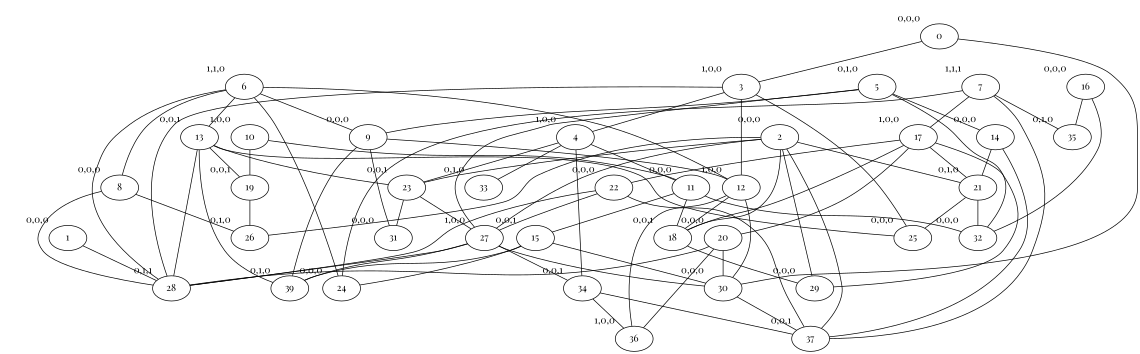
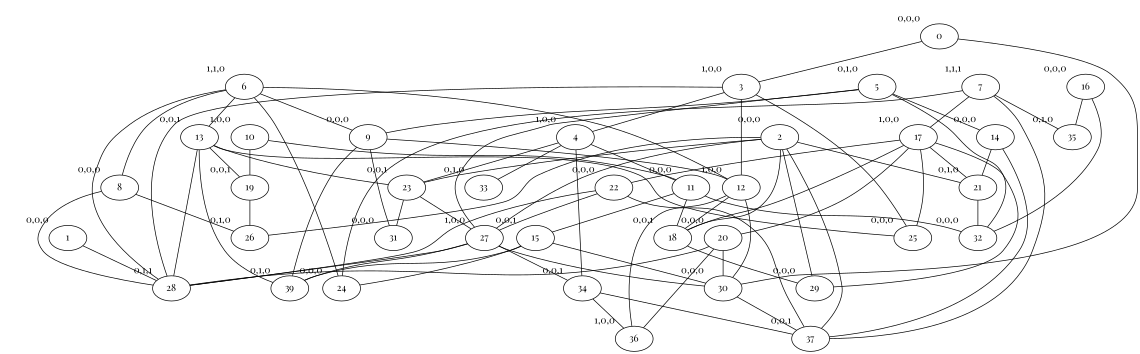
(945, 213) -> (923, 188)
